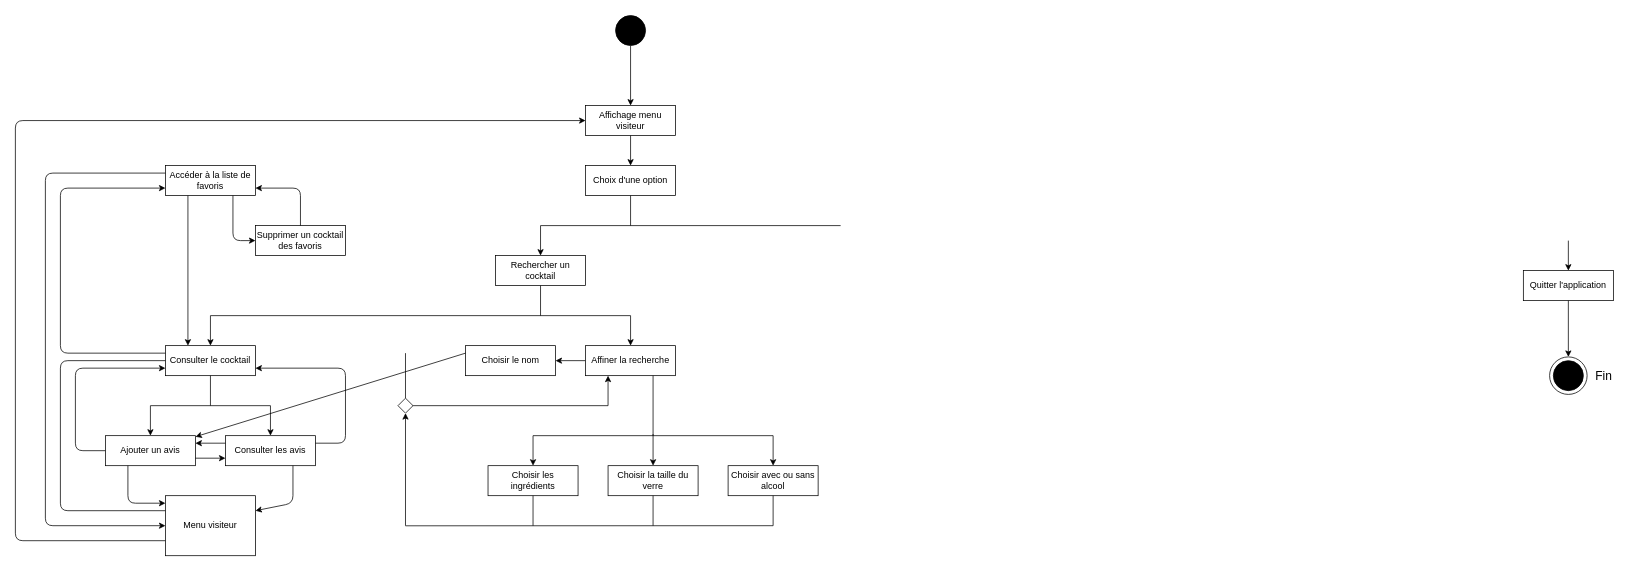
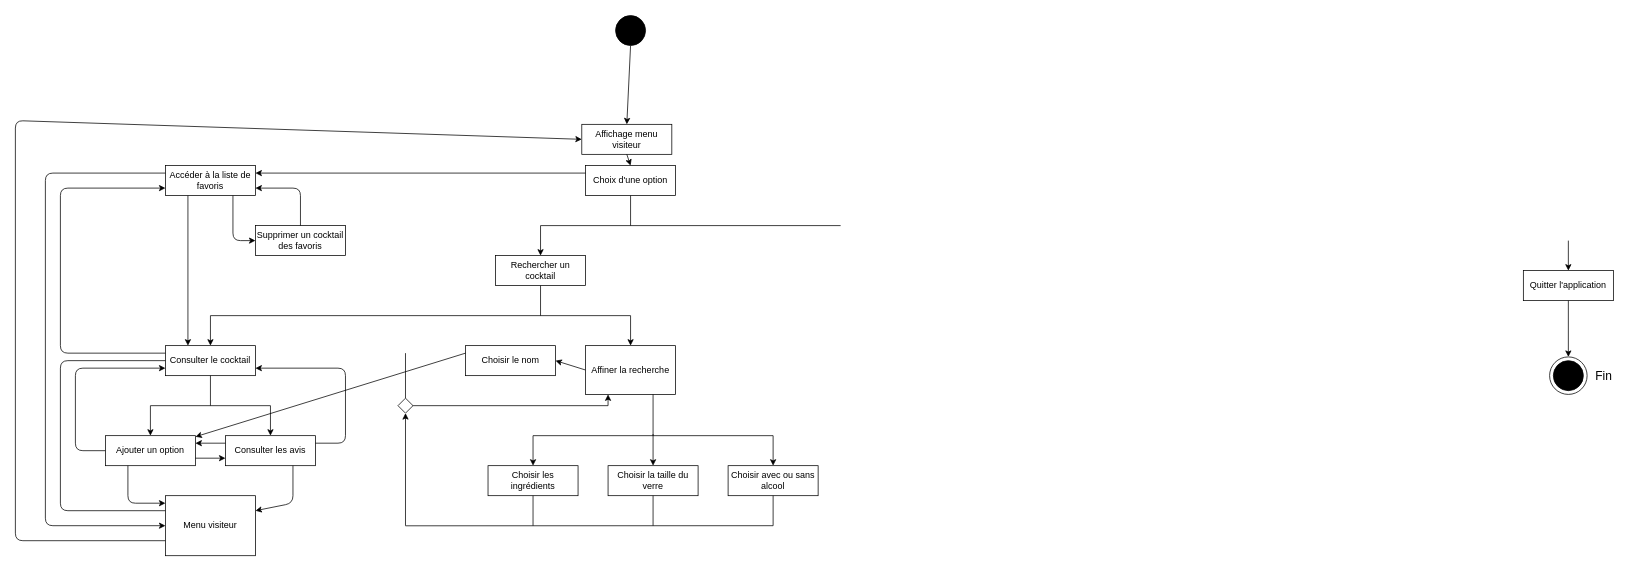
(630, 120) -> (627, 139)
none -> (262, 173)
(630, 360) -> (630, 370)
(150, 450) -> (150, 450)
